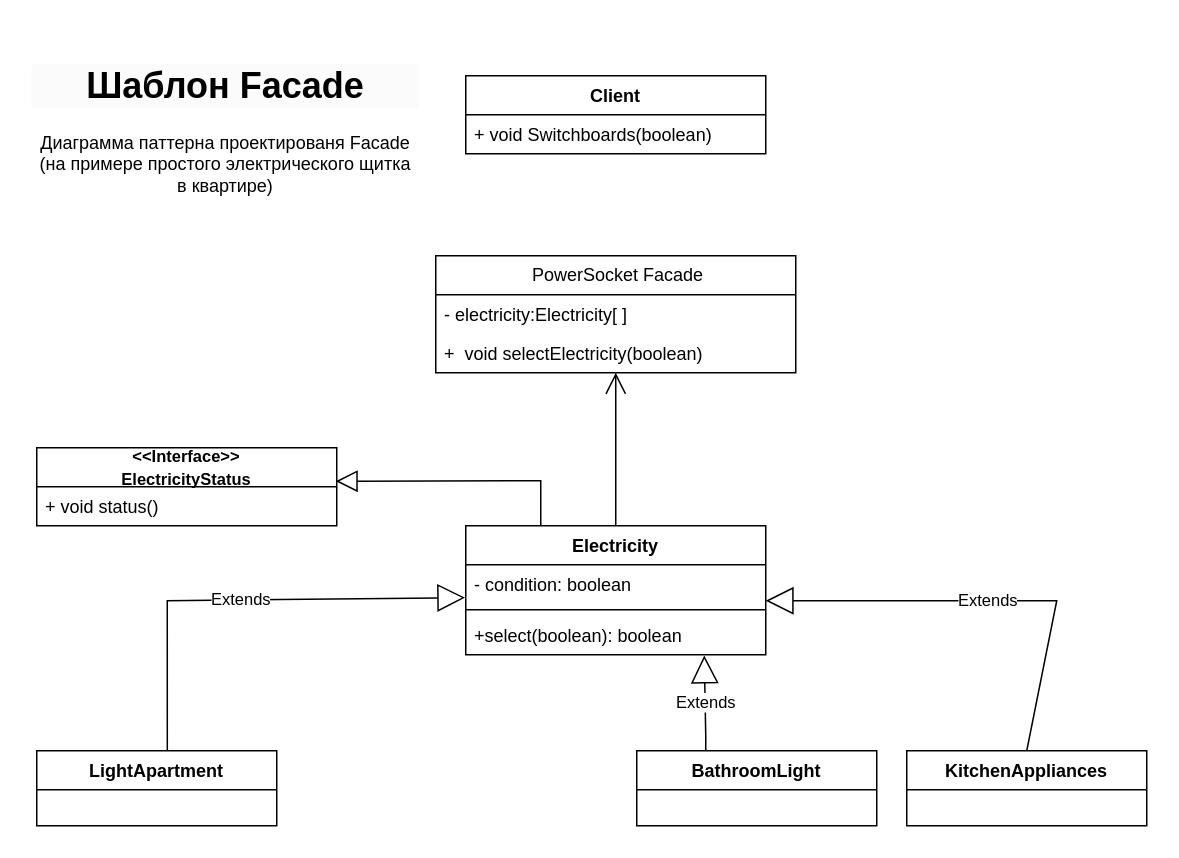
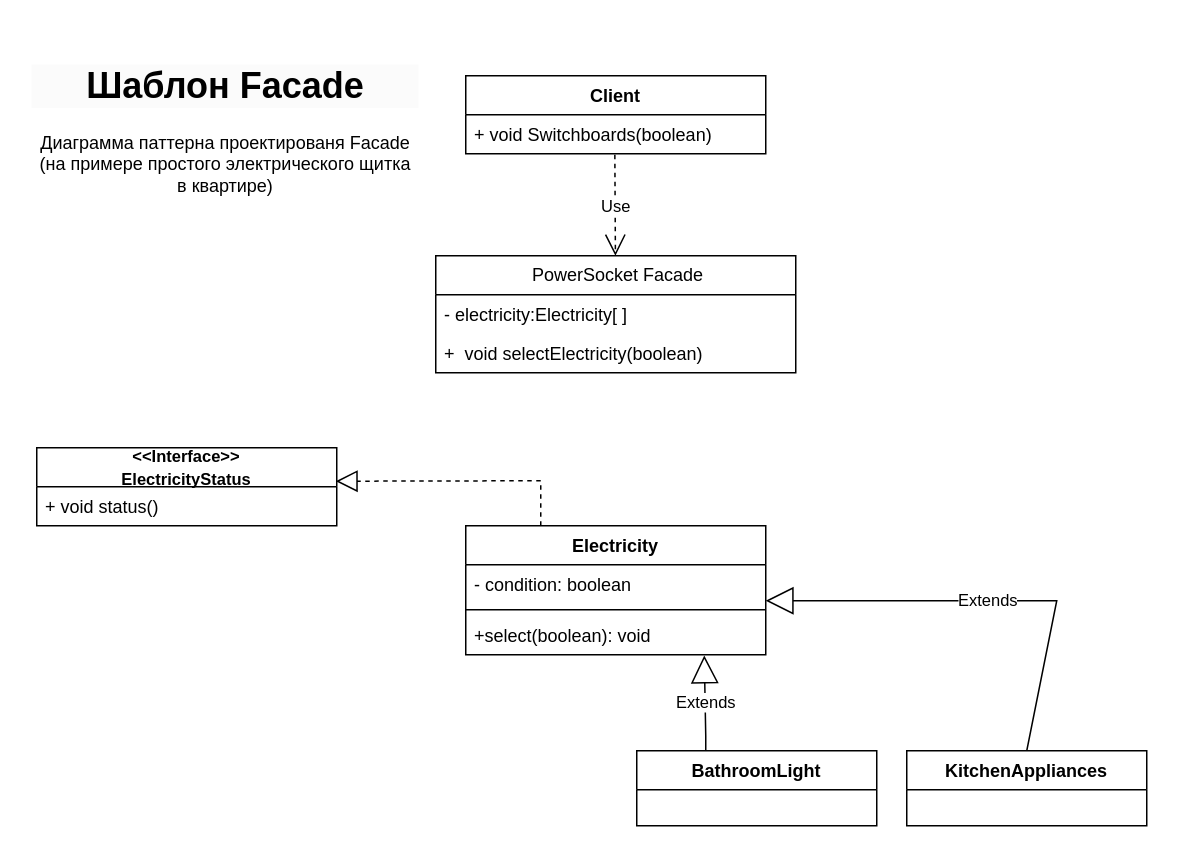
none -> (615, 204)
(616, 451) -> none
(470, 481) -> (470, 481)
(227, 600) -> none
(589, 637) -> (574, 637)
(157, 788) -> none
